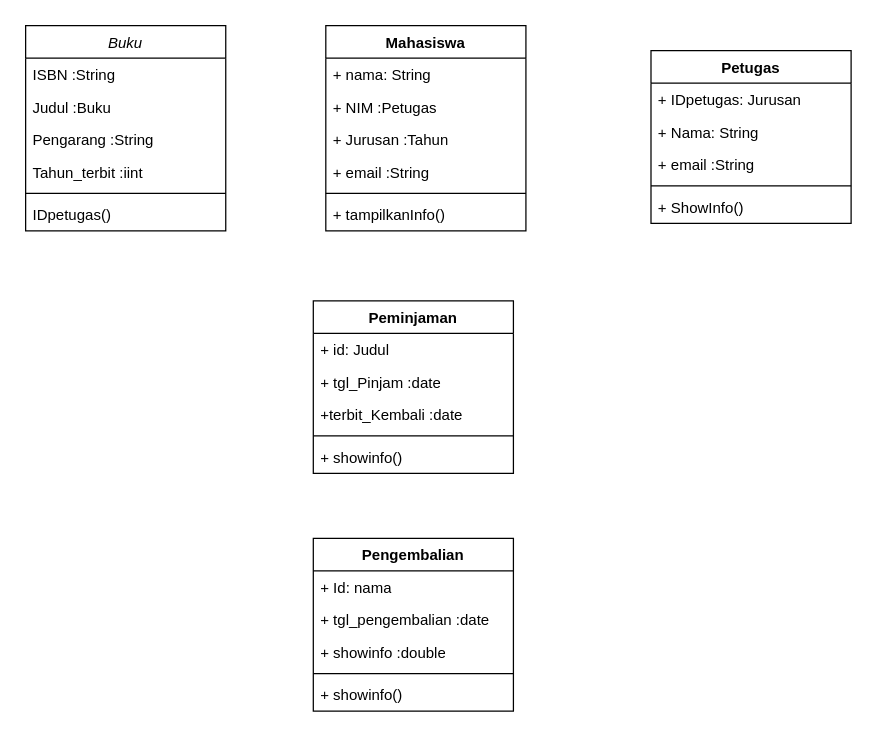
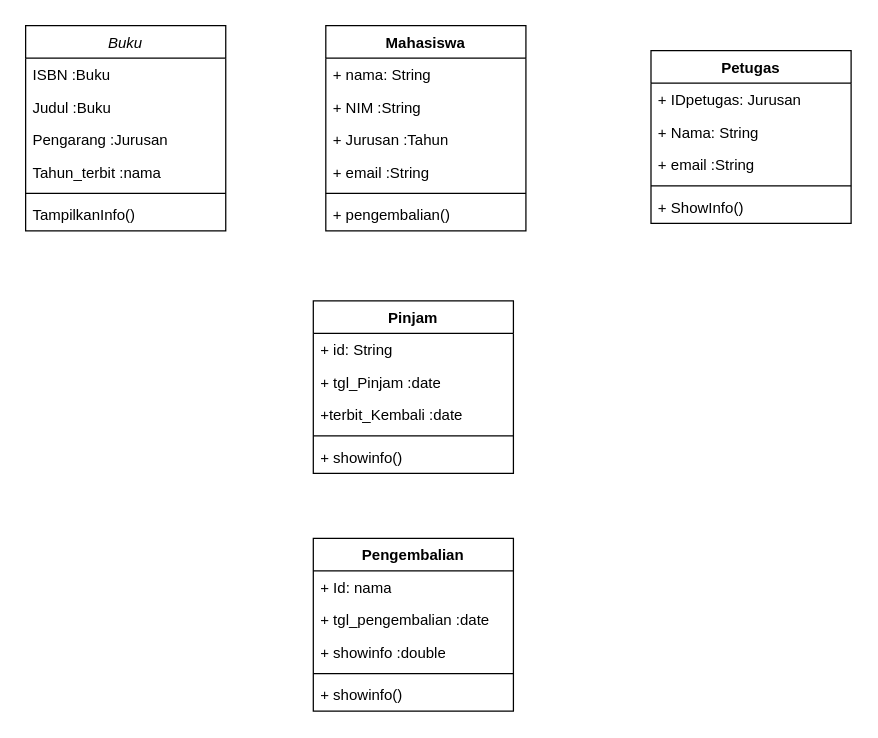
(77, 75) -> (71, 75)
(386, 108) -> (380, 108)
(98, 140) -> (104, 140)
(98, 173) -> (102, 173)
(79, 215) -> (92, 215)
(399, 216) -> (394, 216)
(413, 318) -> (413, 318)
(357, 351) -> (361, 351)
